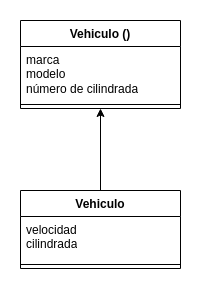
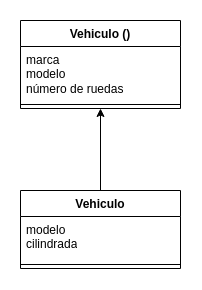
(86, 75) -> (77, 75)
(55, 238) -> (55, 238)
